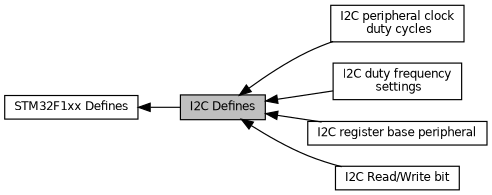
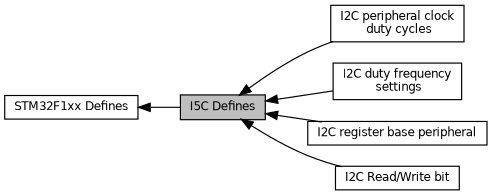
(223, 107) -> (223, 107)
